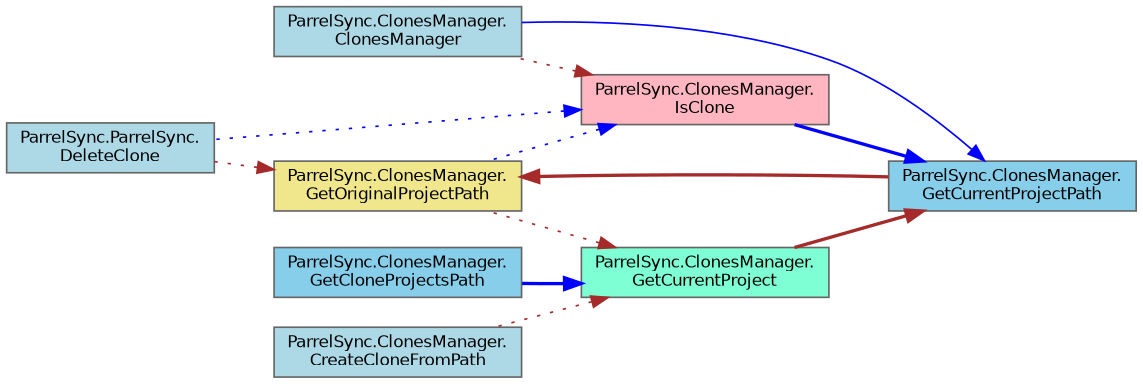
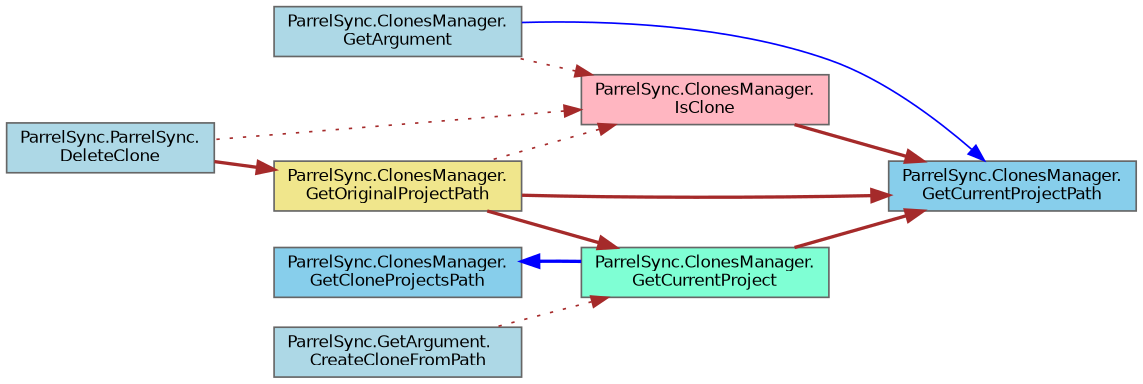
(398, 32) -> (398, 32)
(389, 125) -> (389, 125)
(850, 141) -> (850, 141)
(543, 145) -> (543, 145)
(236, 164) -> (236, 164)
(714, 175) -> (697, 197)
(543, 227) -> (543, 227)
(543, 284) -> (560, 261)
(398, 352) -> (398, 352)
